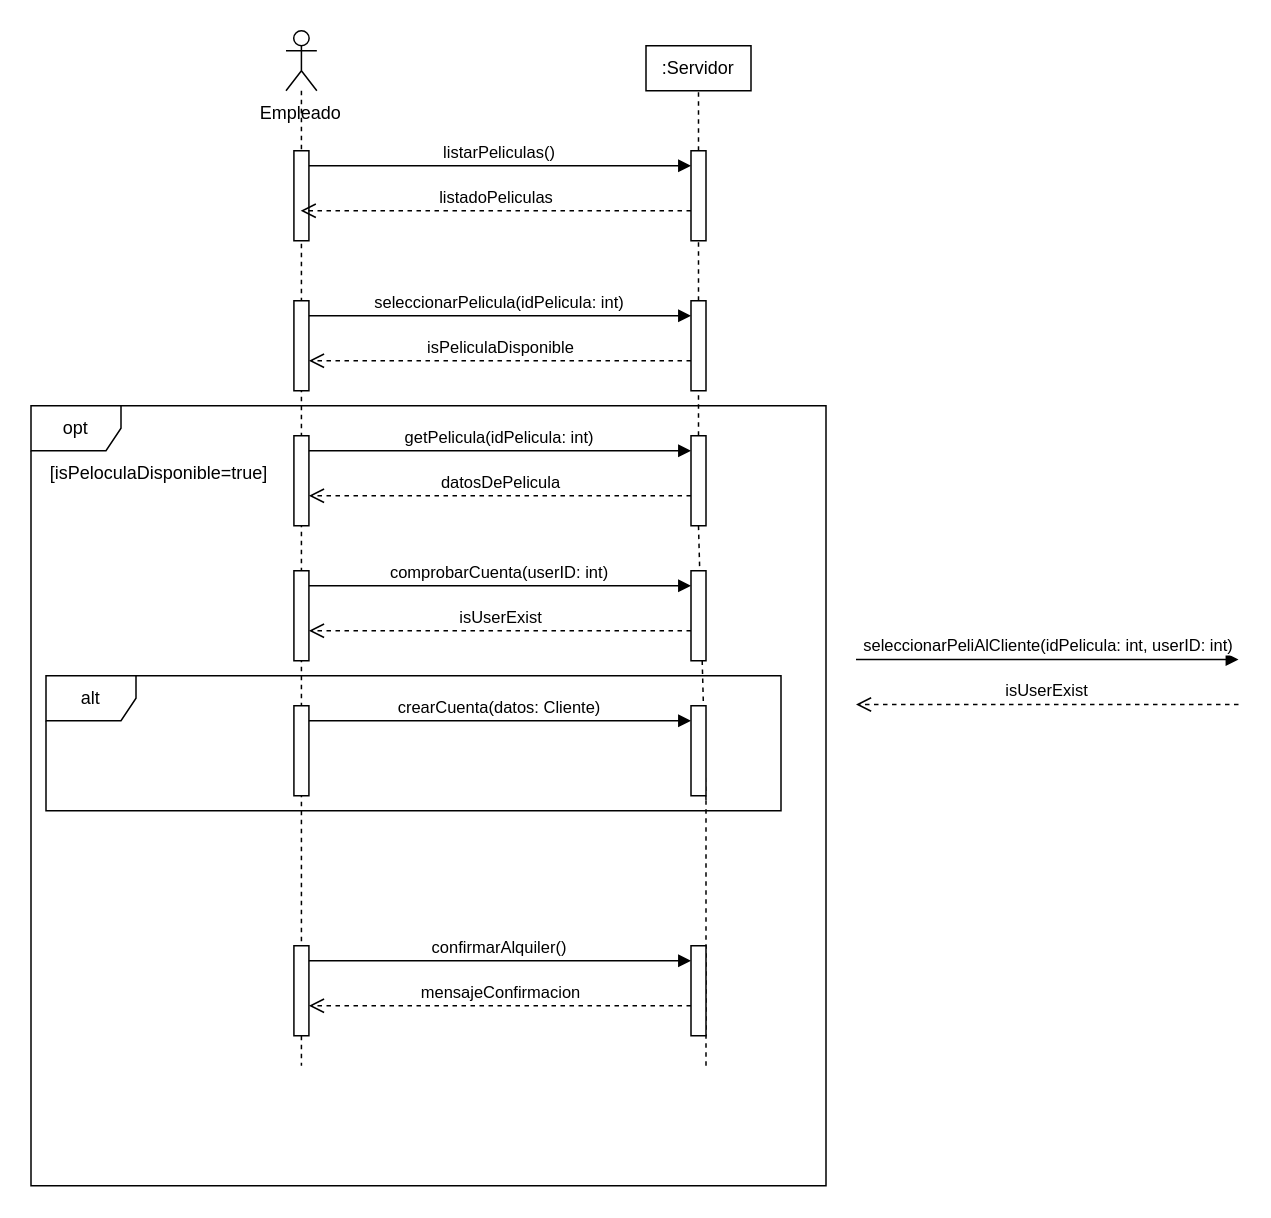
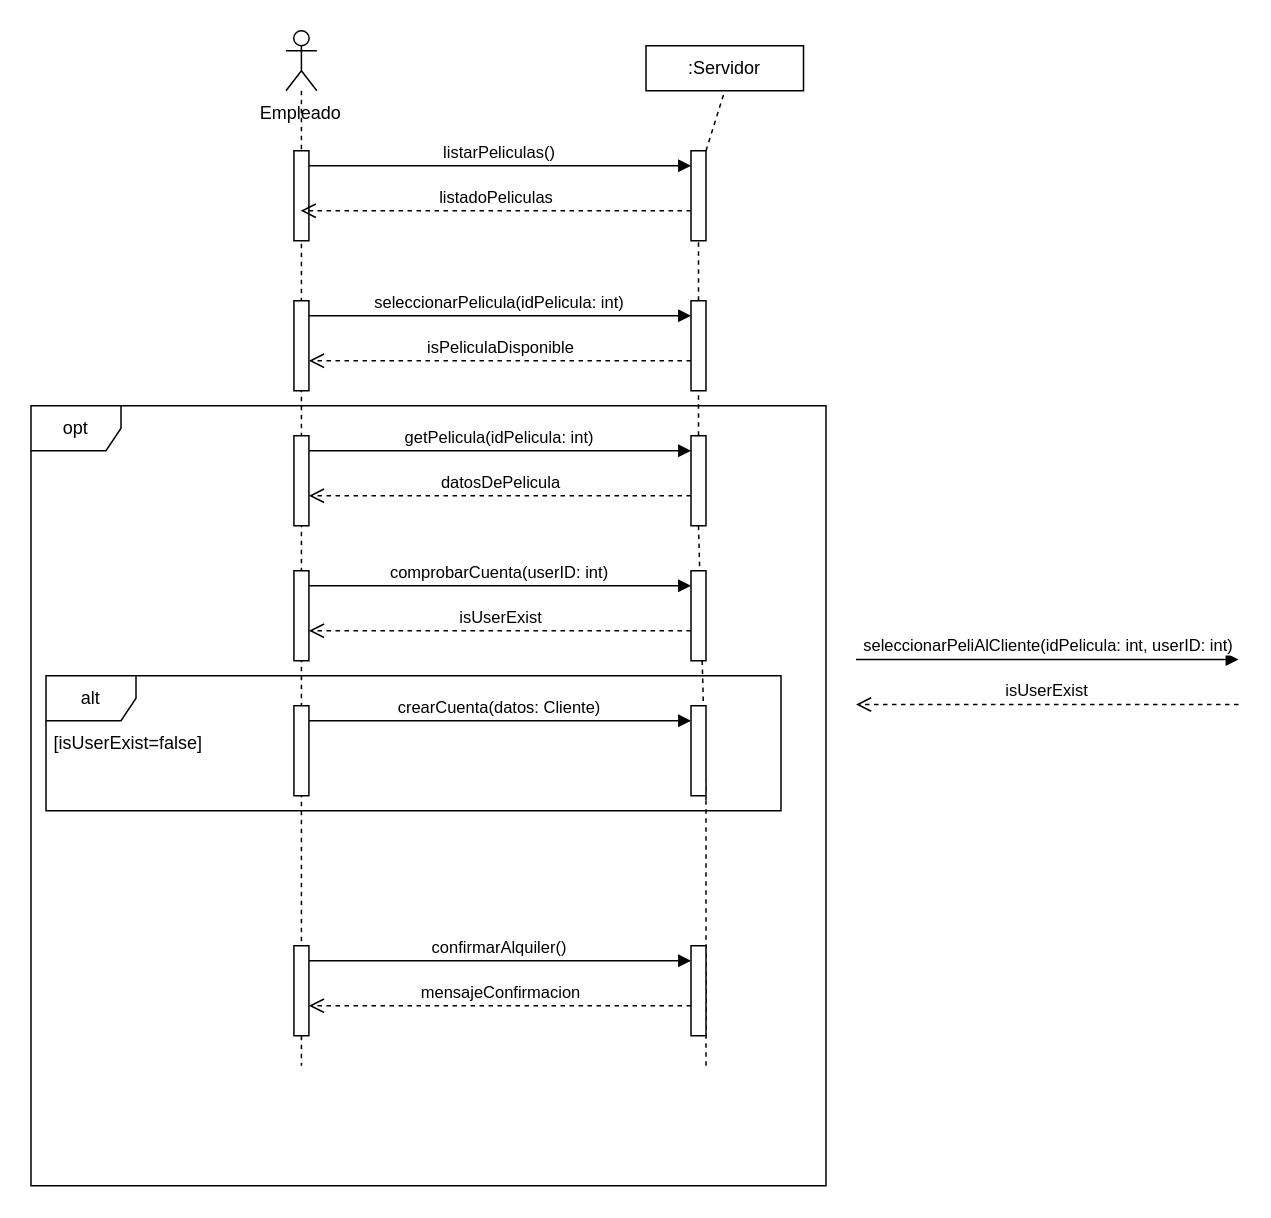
(698, 68) -> (725, 68)
(158, 473) -> none
none -> (128, 743)
